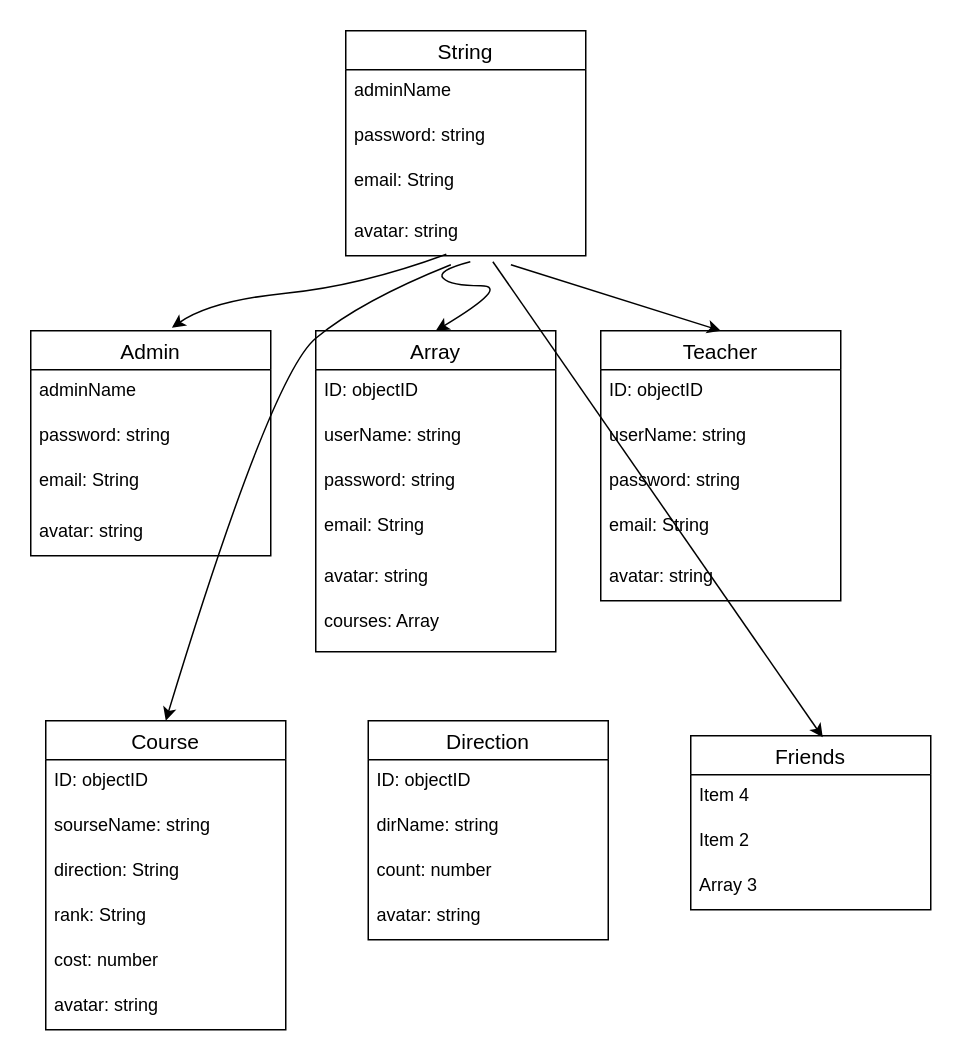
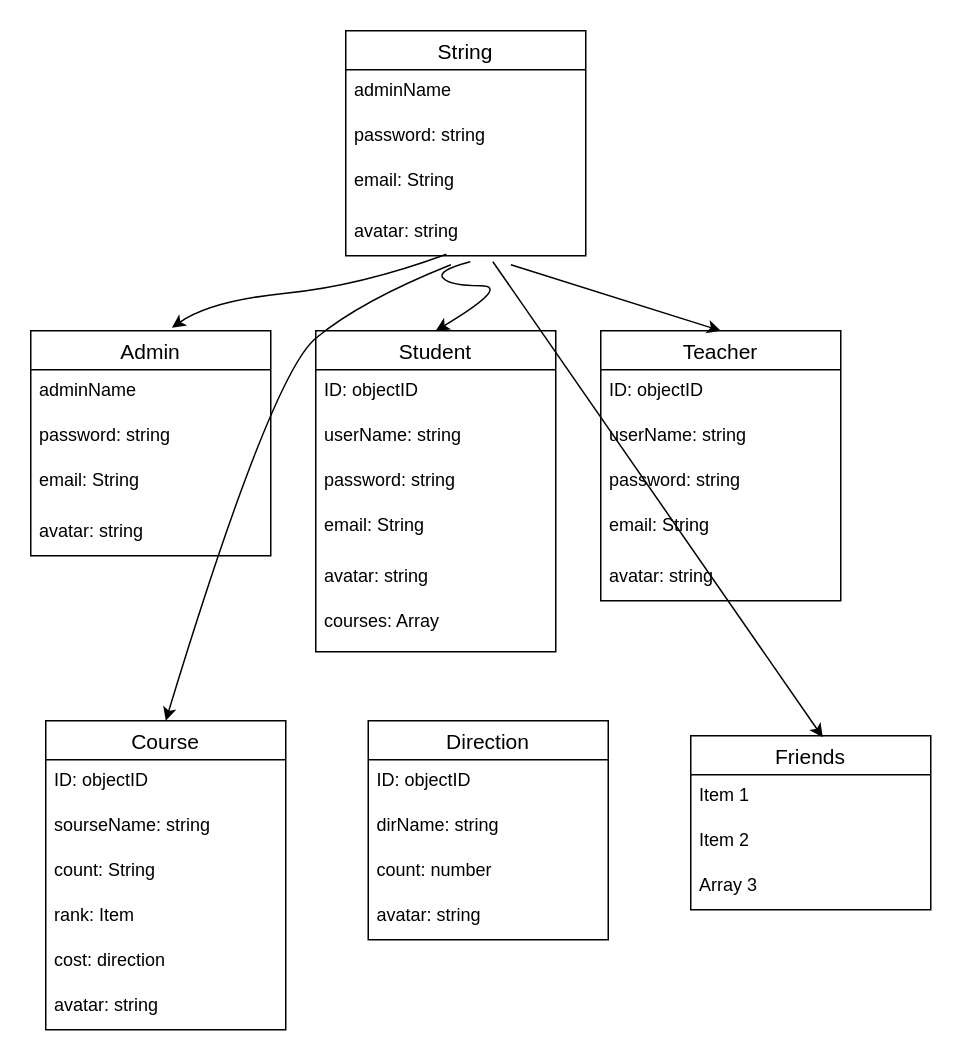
(435, 352) -> (435, 352)
(727, 795) -> (727, 795)
(128, 870) -> (113, 870)
(107, 915) -> (100, 915)
(110, 960) -> (120, 960)
